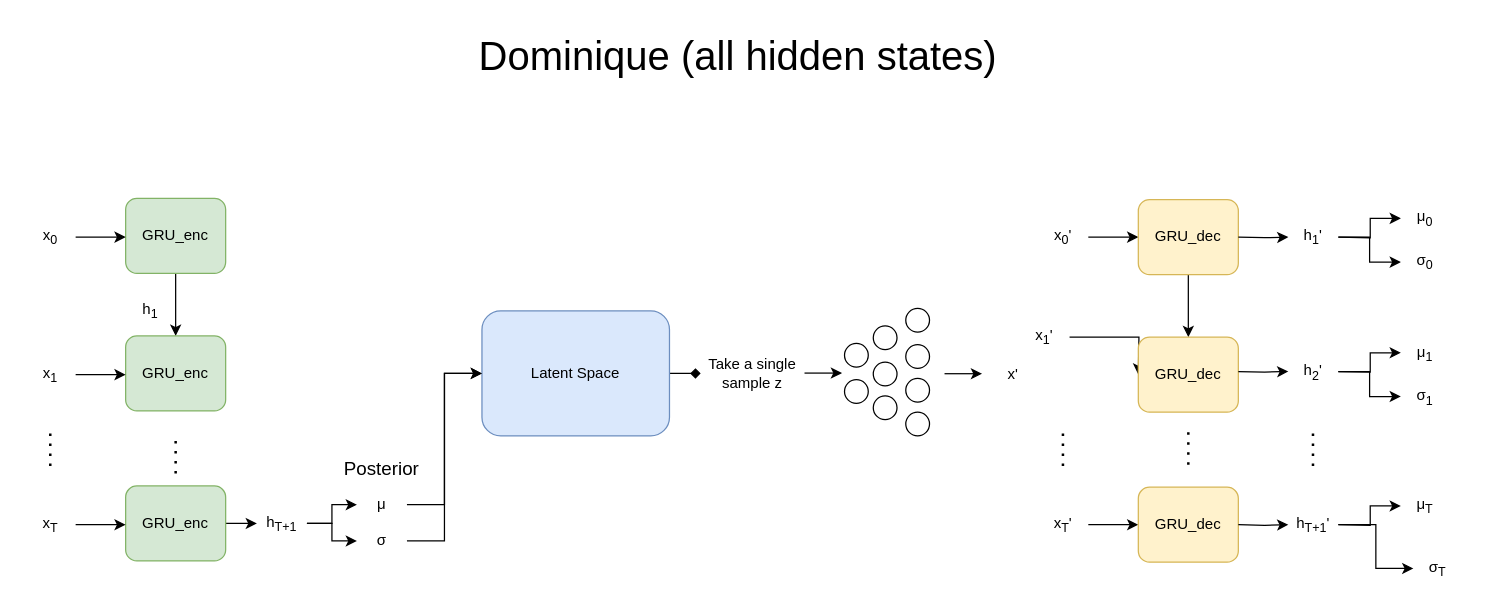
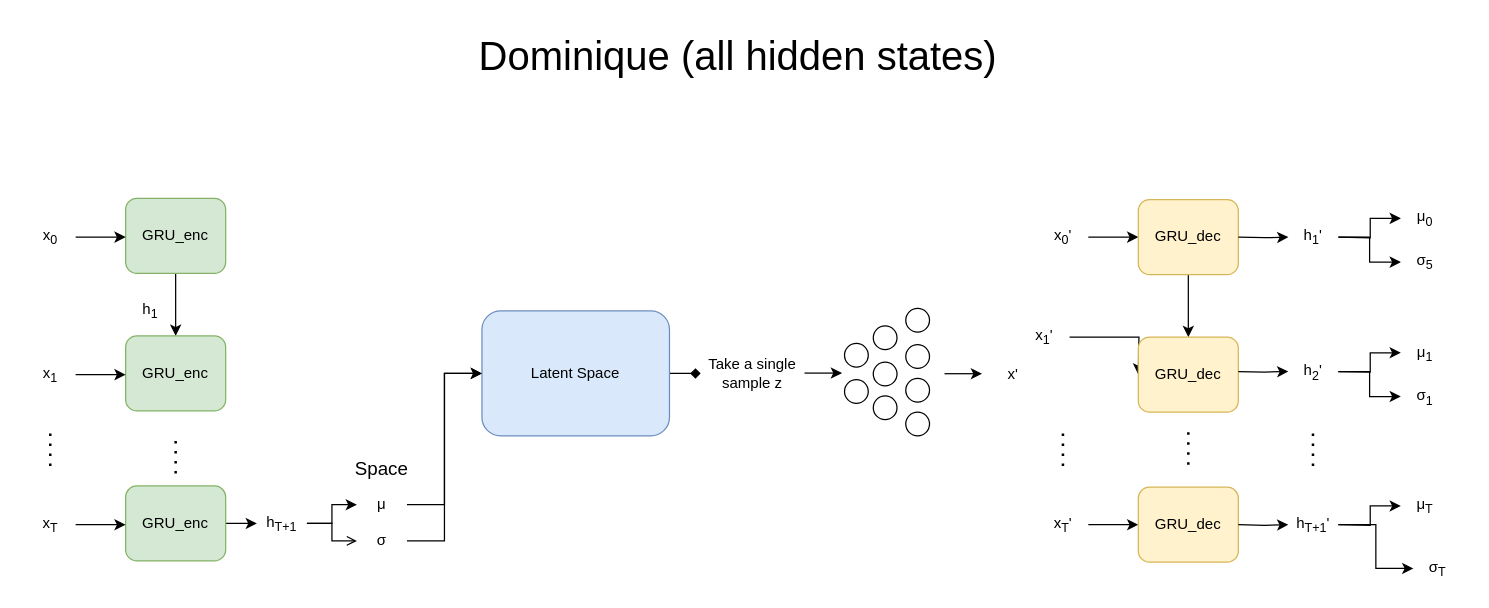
(1425, 262) -> (1425, 262)
(382, 468) -> (382, 468)
(347, 541) -> (348, 541)
